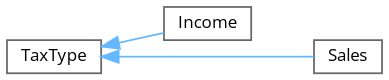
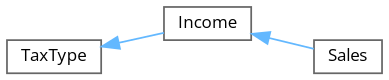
(216, 57) -> (291, 43)
